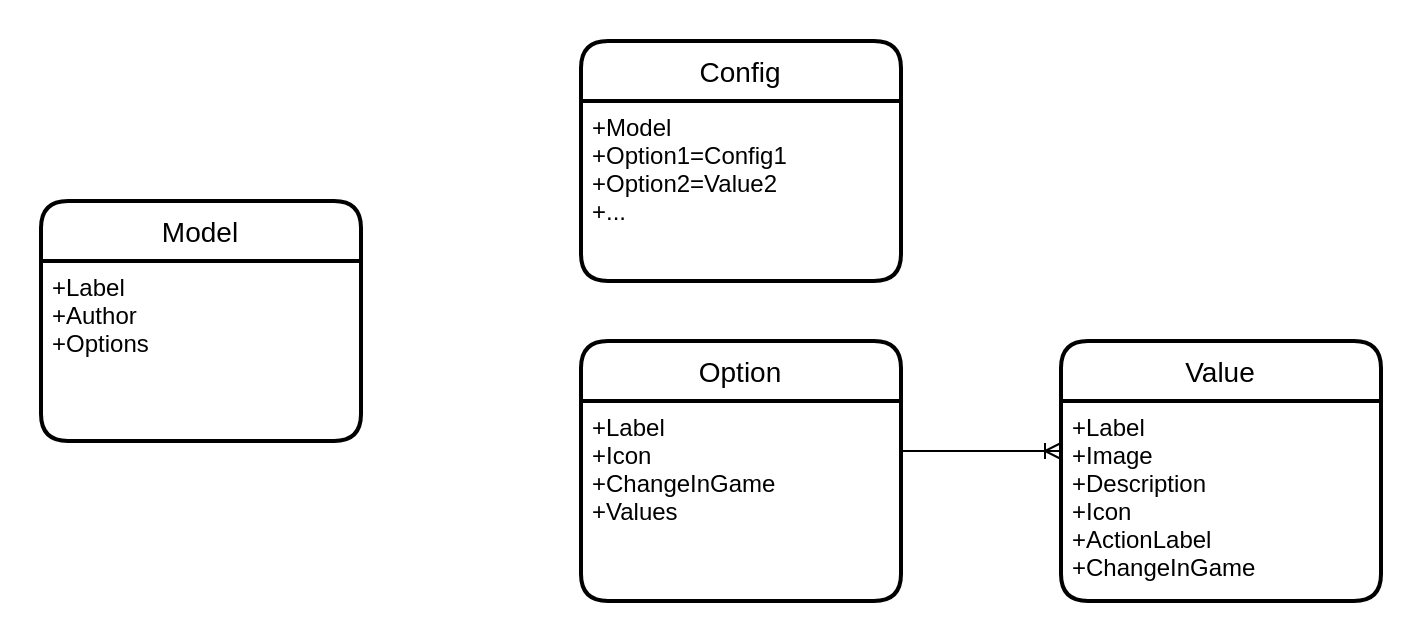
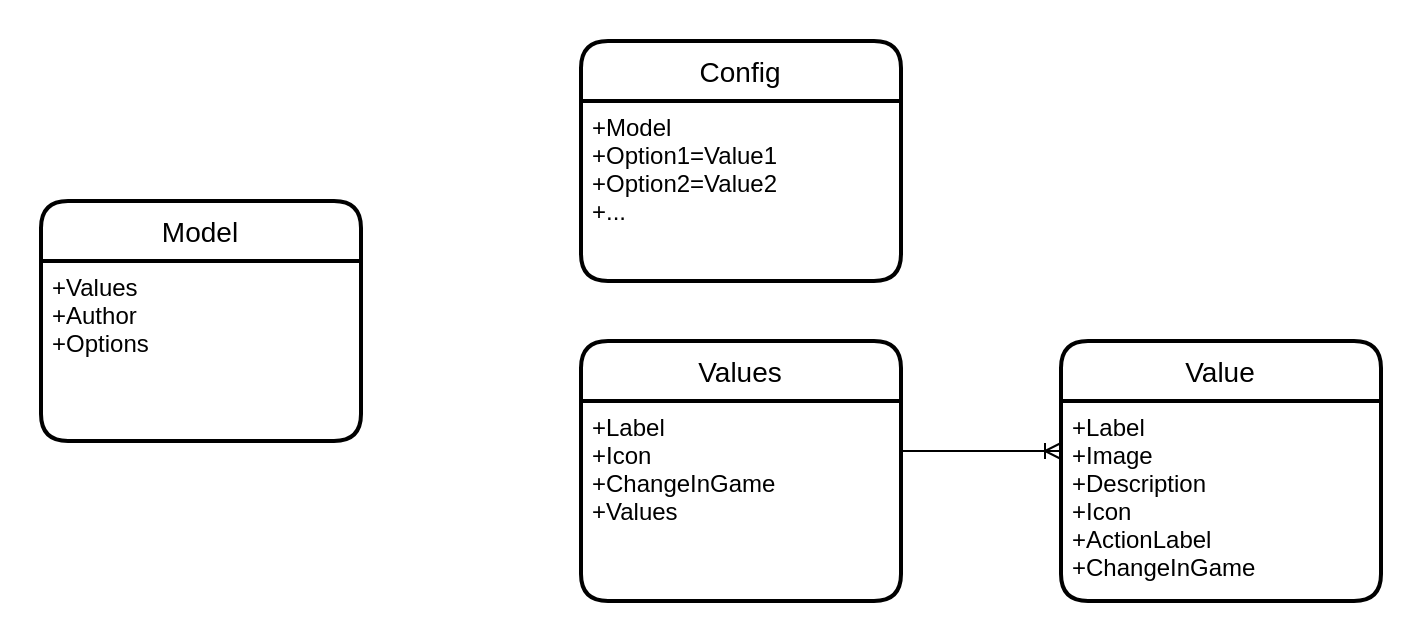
(629, 128) -> (629, 128)
(89, 288) -> (96, 288)
(740, 373) -> (740, 373)
